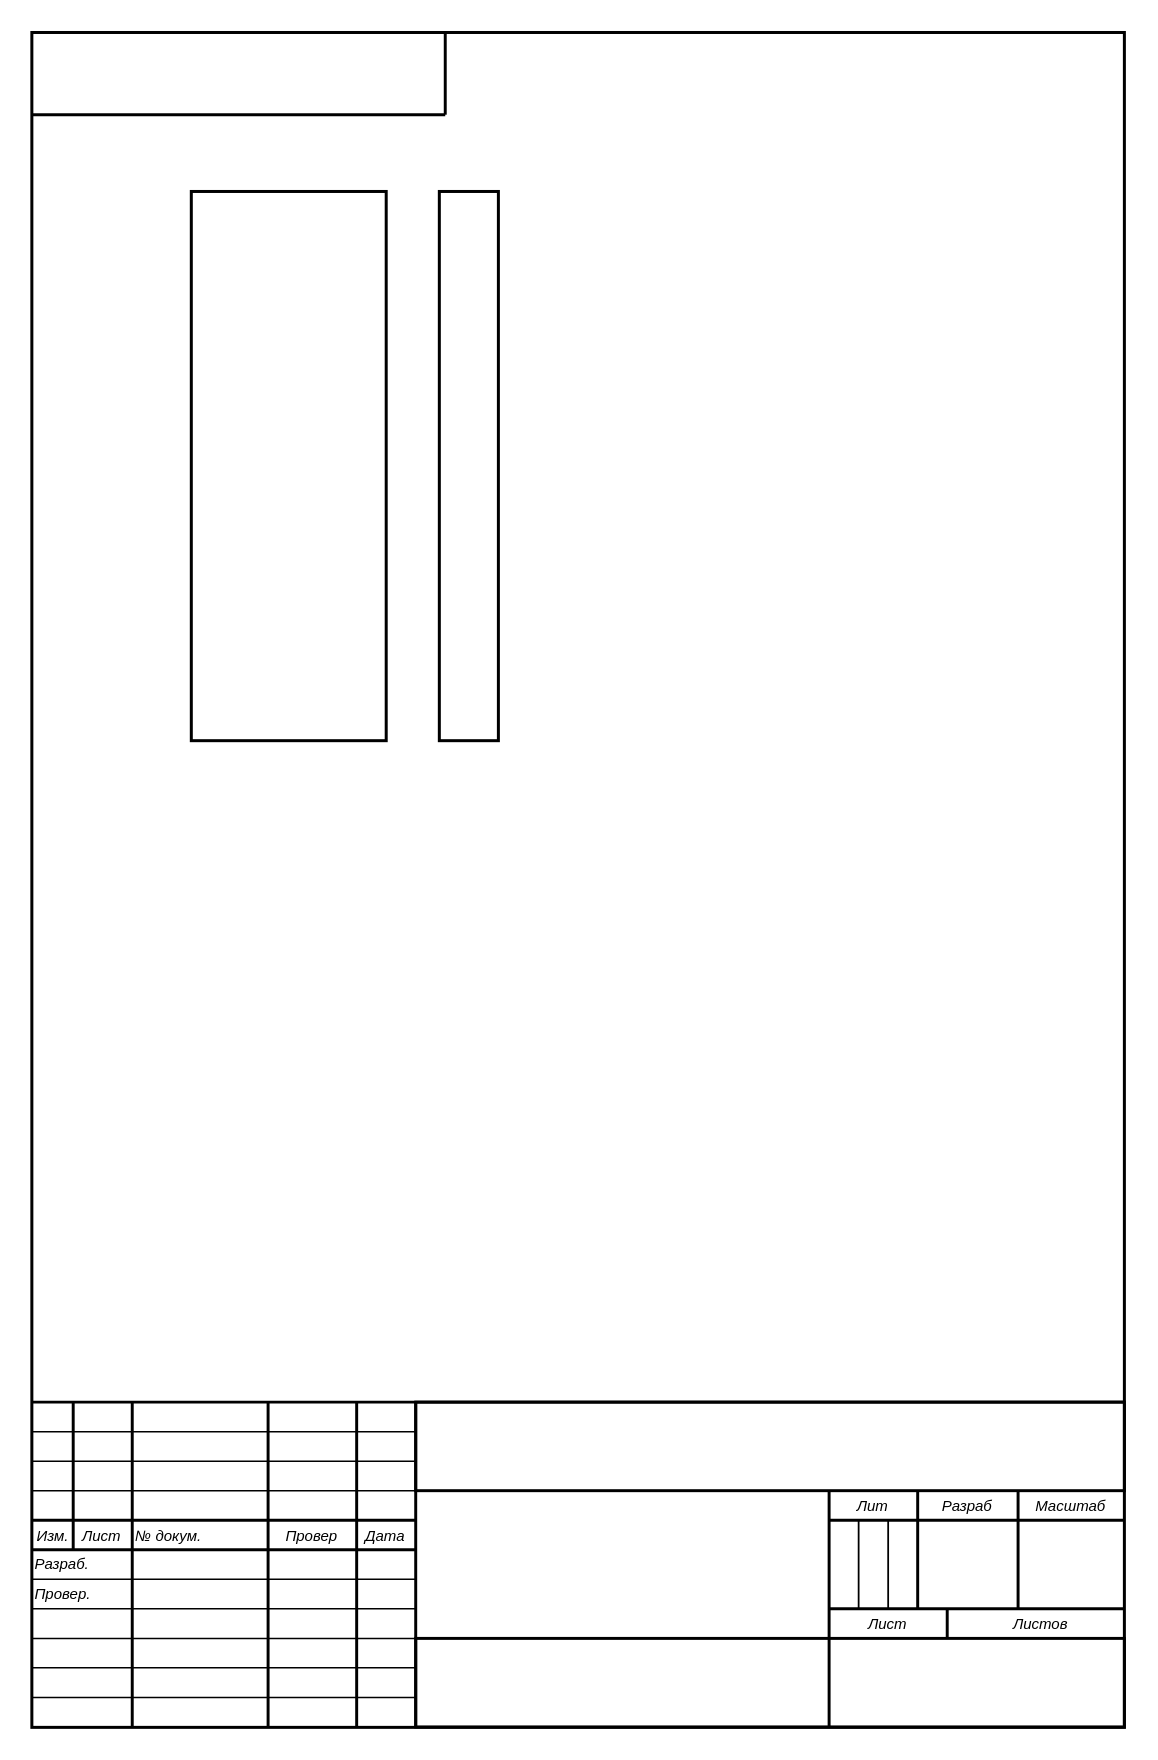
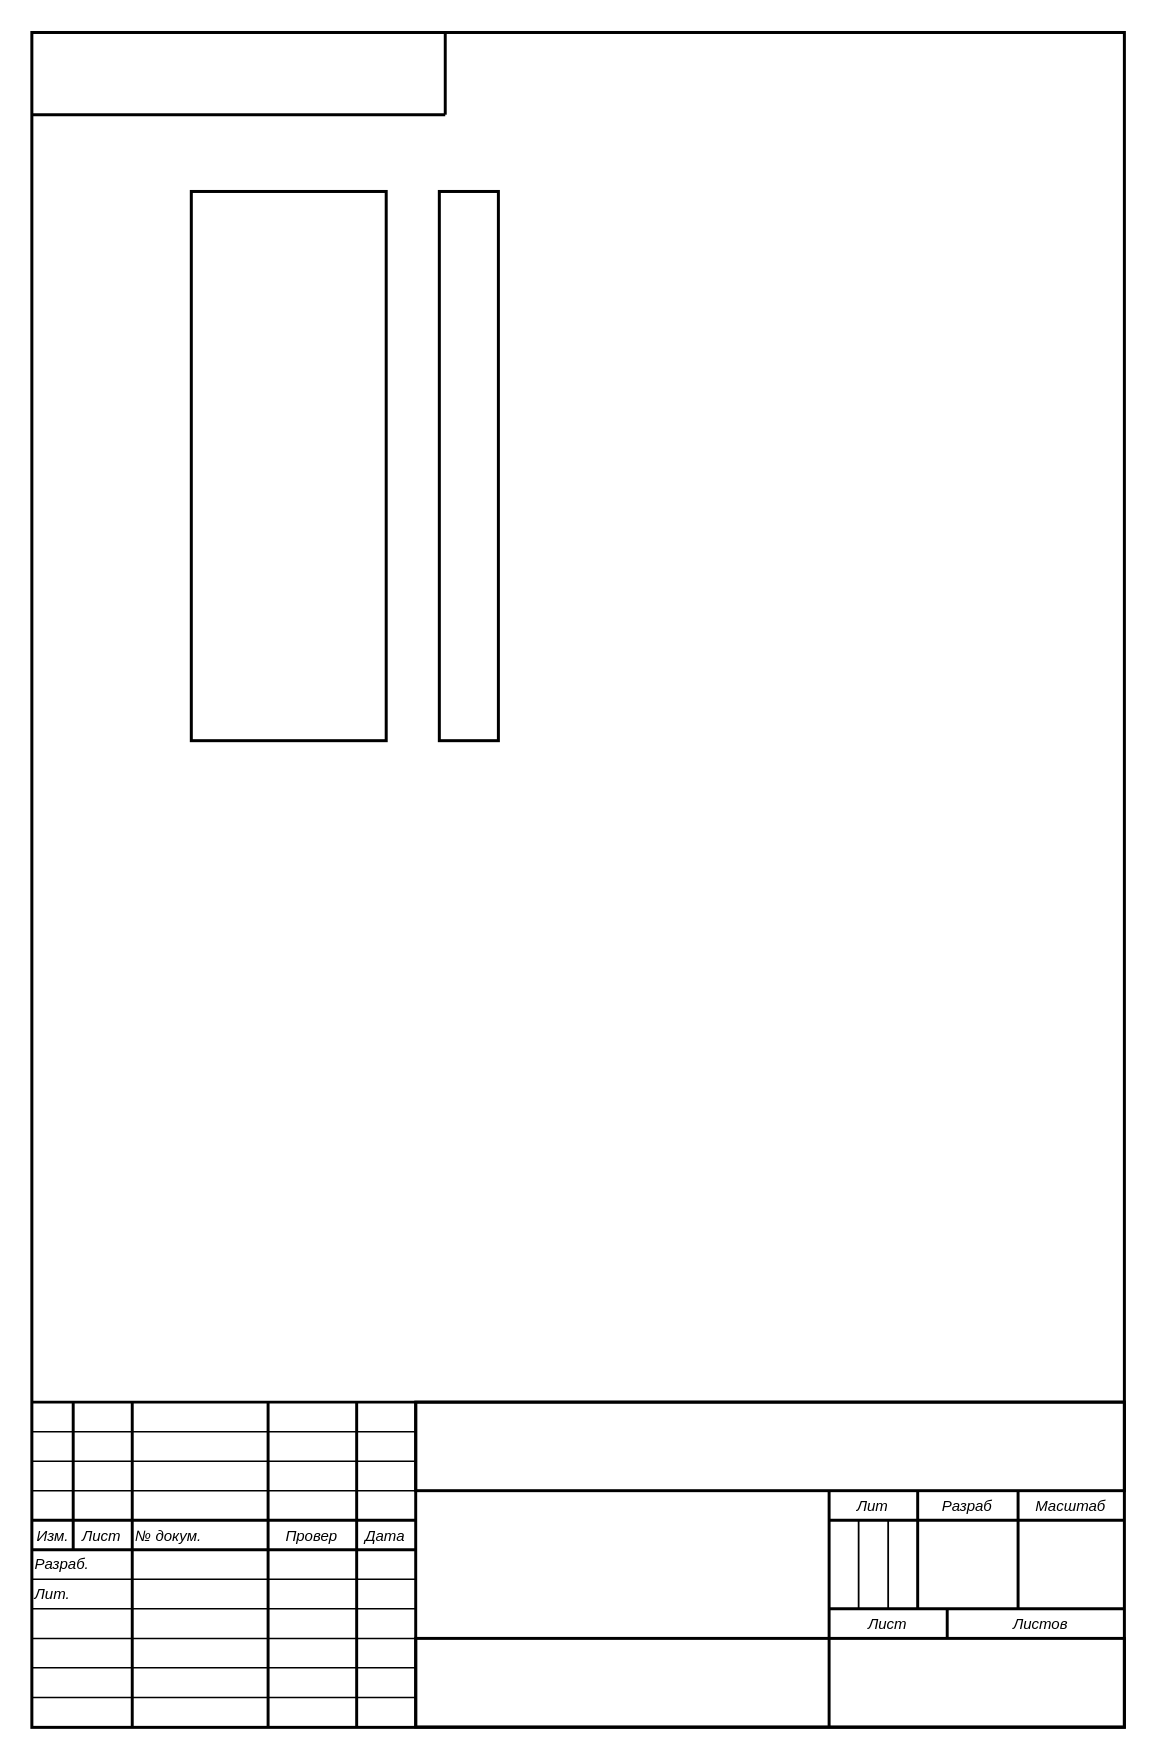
(63, 1594) -> (50, 1594)
